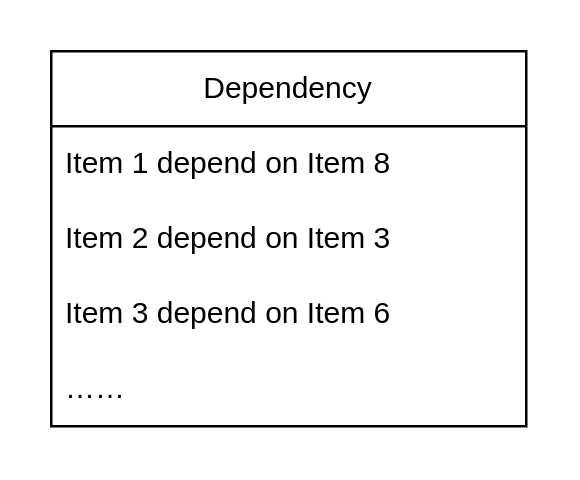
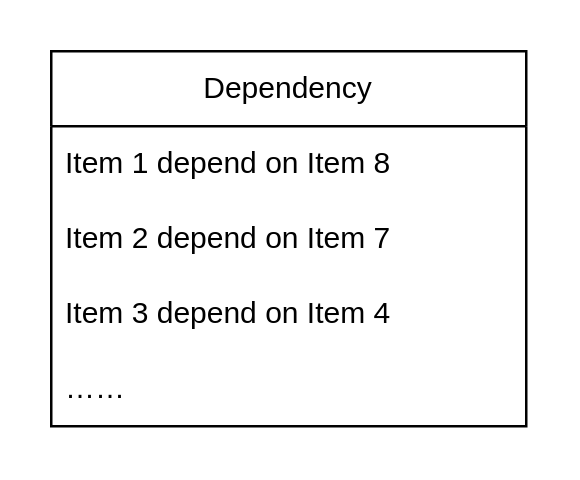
(240, 239) -> (240, 239)
(240, 314) -> (240, 314)
